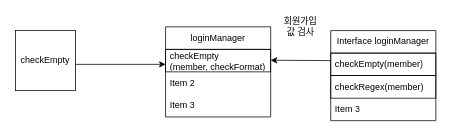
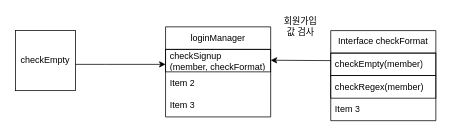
(383, 42) -> (383, 42)
(219, 60) -> (219, 60)
